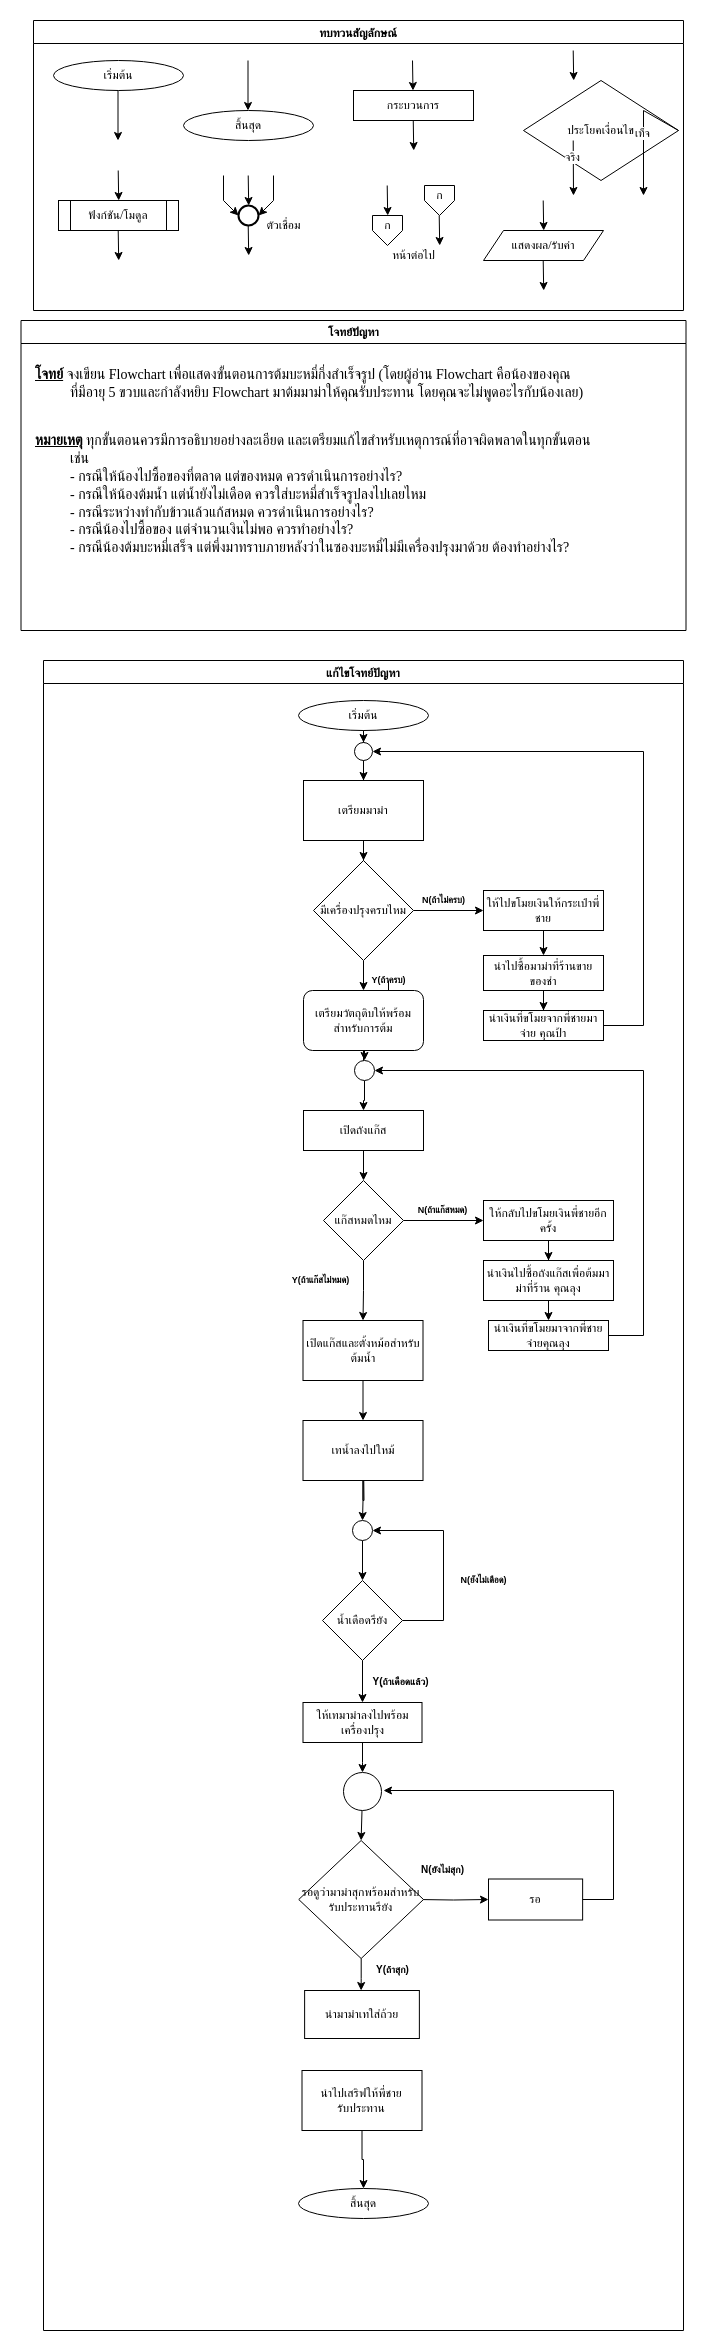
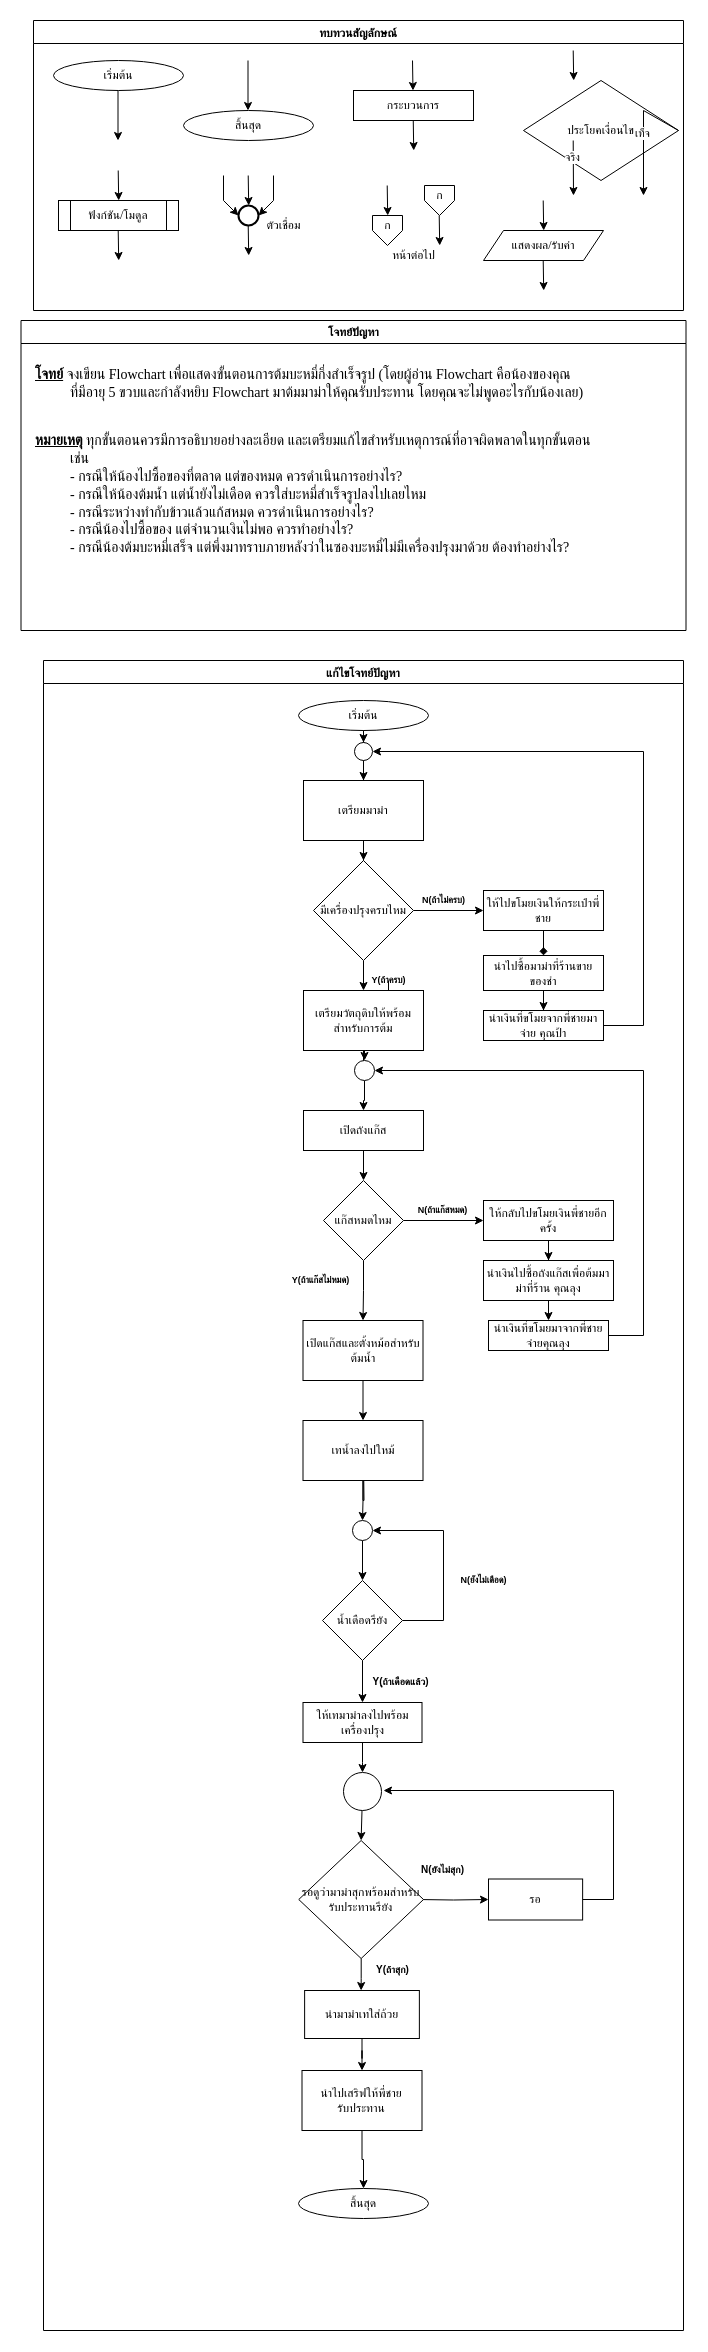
(544, 947) -> (544, 946)
(364, 1021) -> (364, 1021)
none -> (362, 2059)
